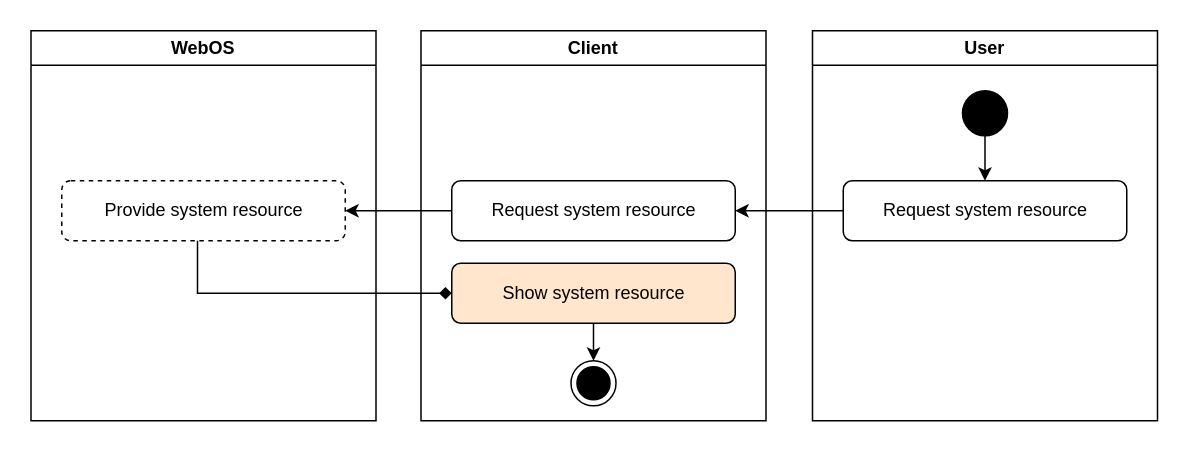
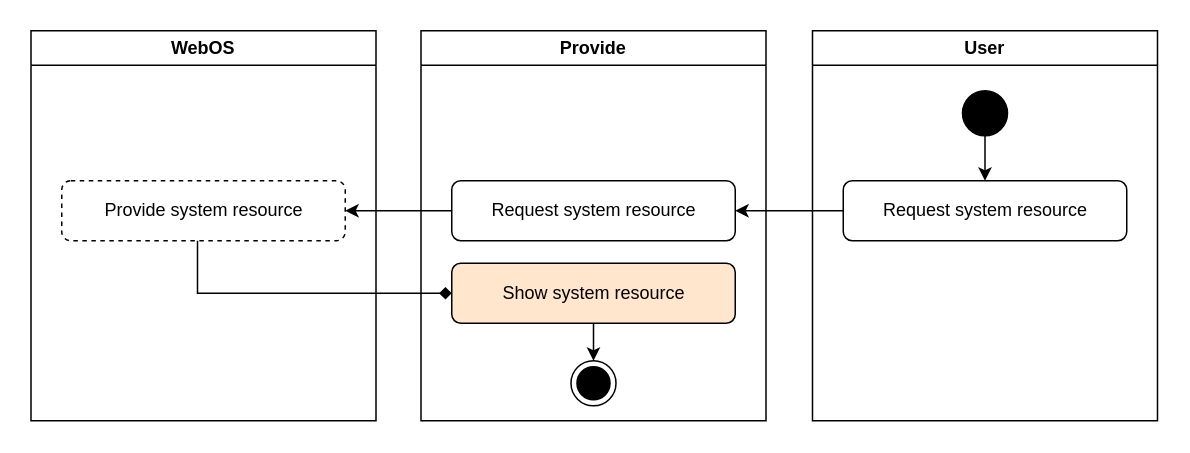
(593, 49) -> (593, 49)
